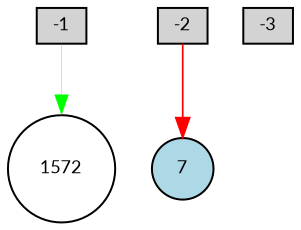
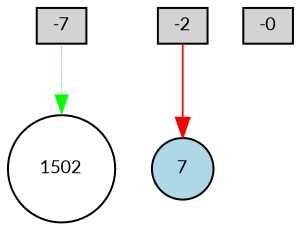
(62, 26) -> (62, 26)
(268, 26) -> (268, 26)
(62, 169) -> (62, 169)
